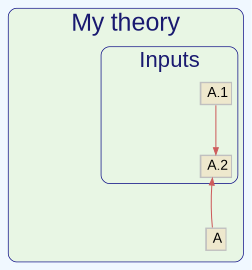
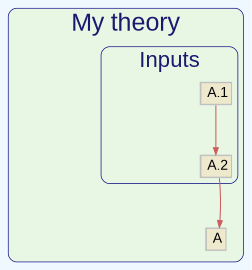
(211, 206) -> (220, 199)
